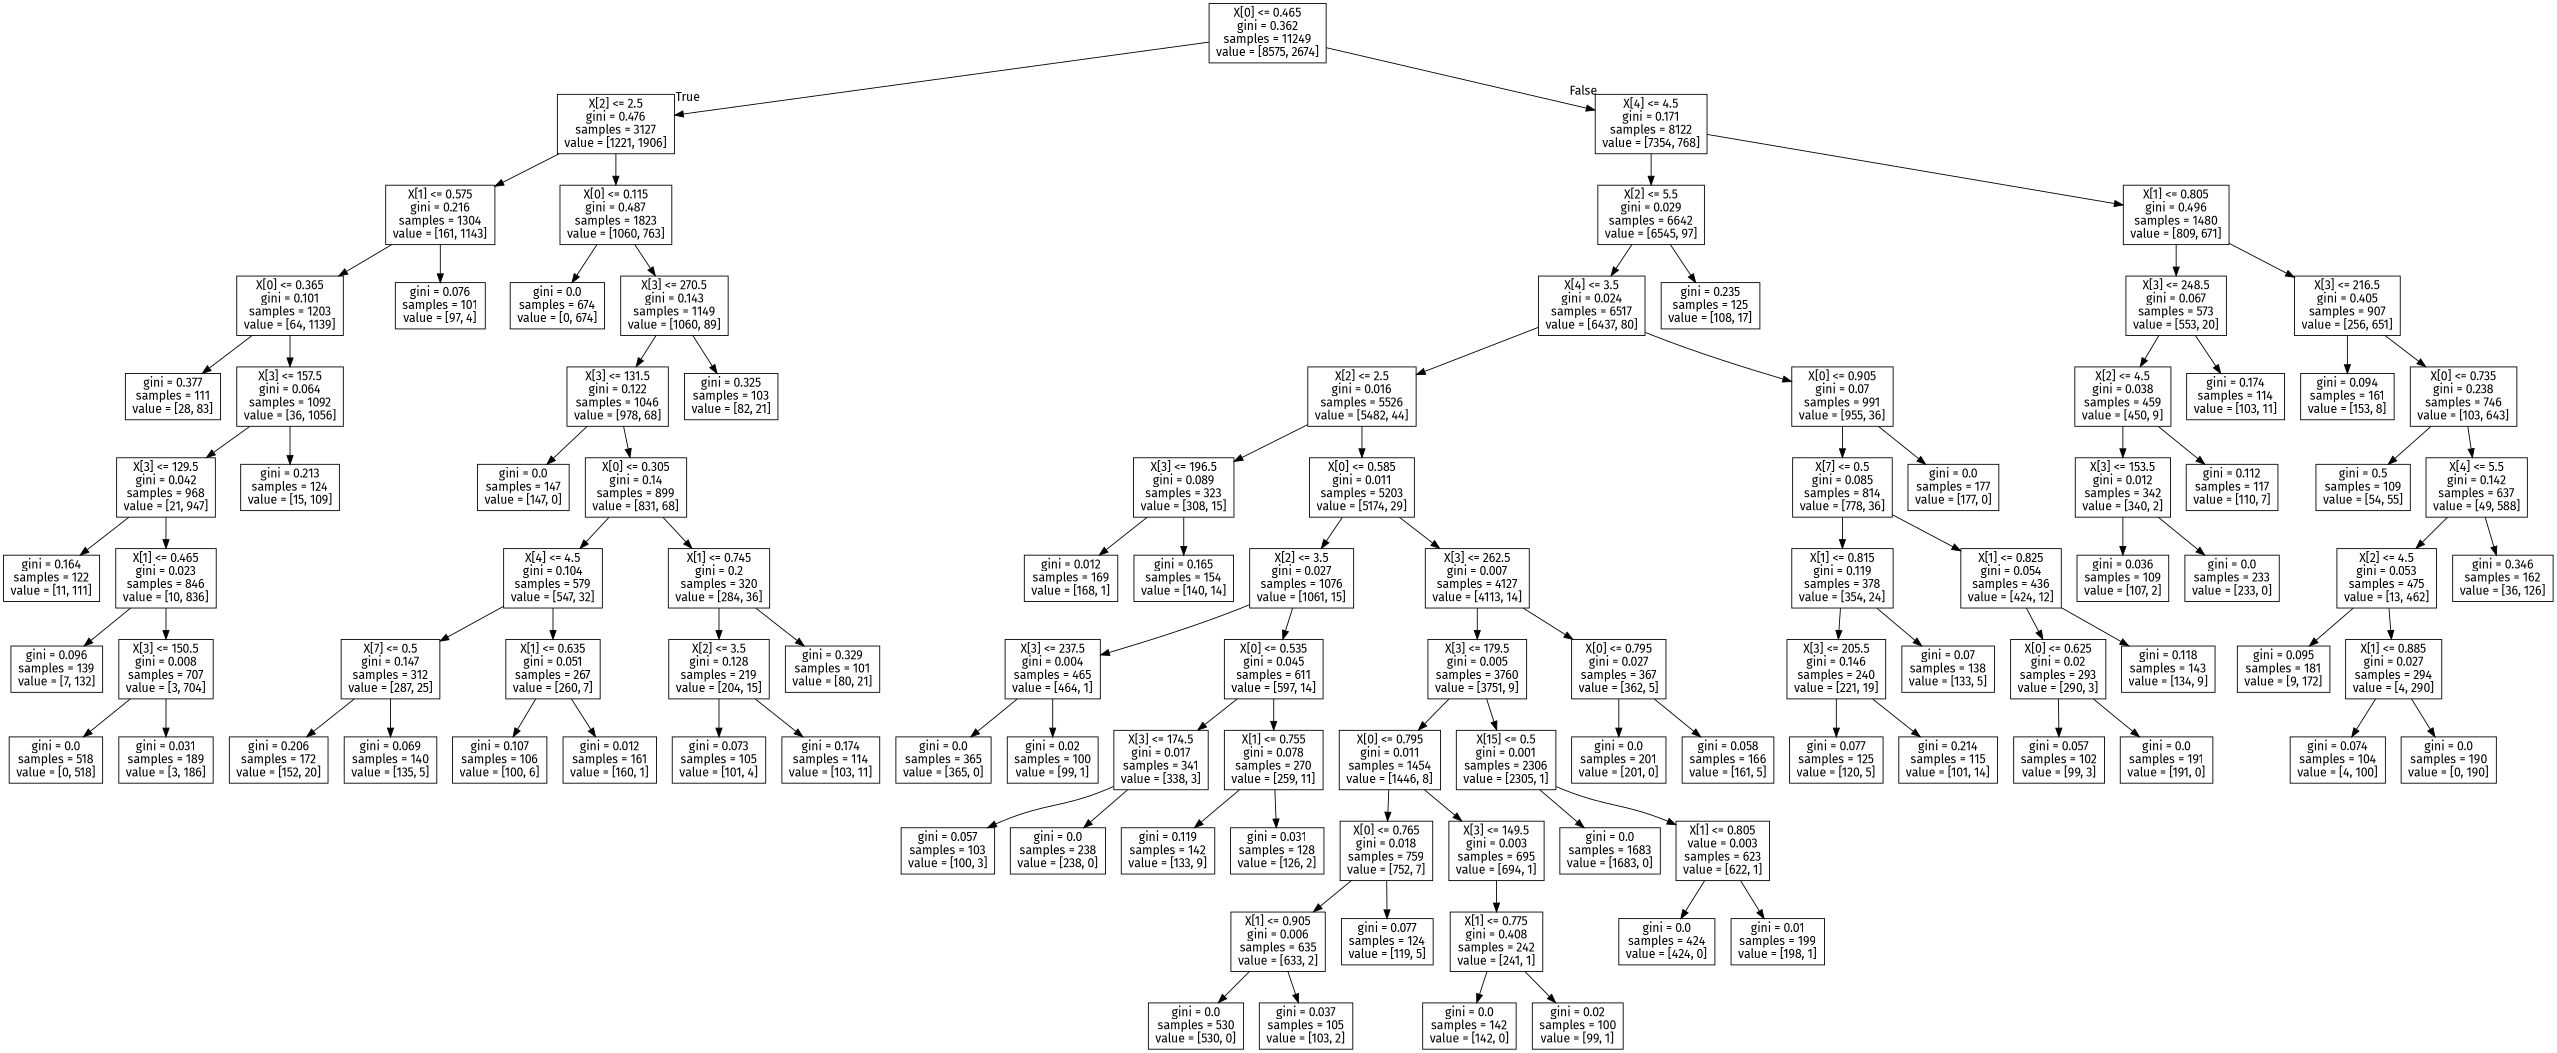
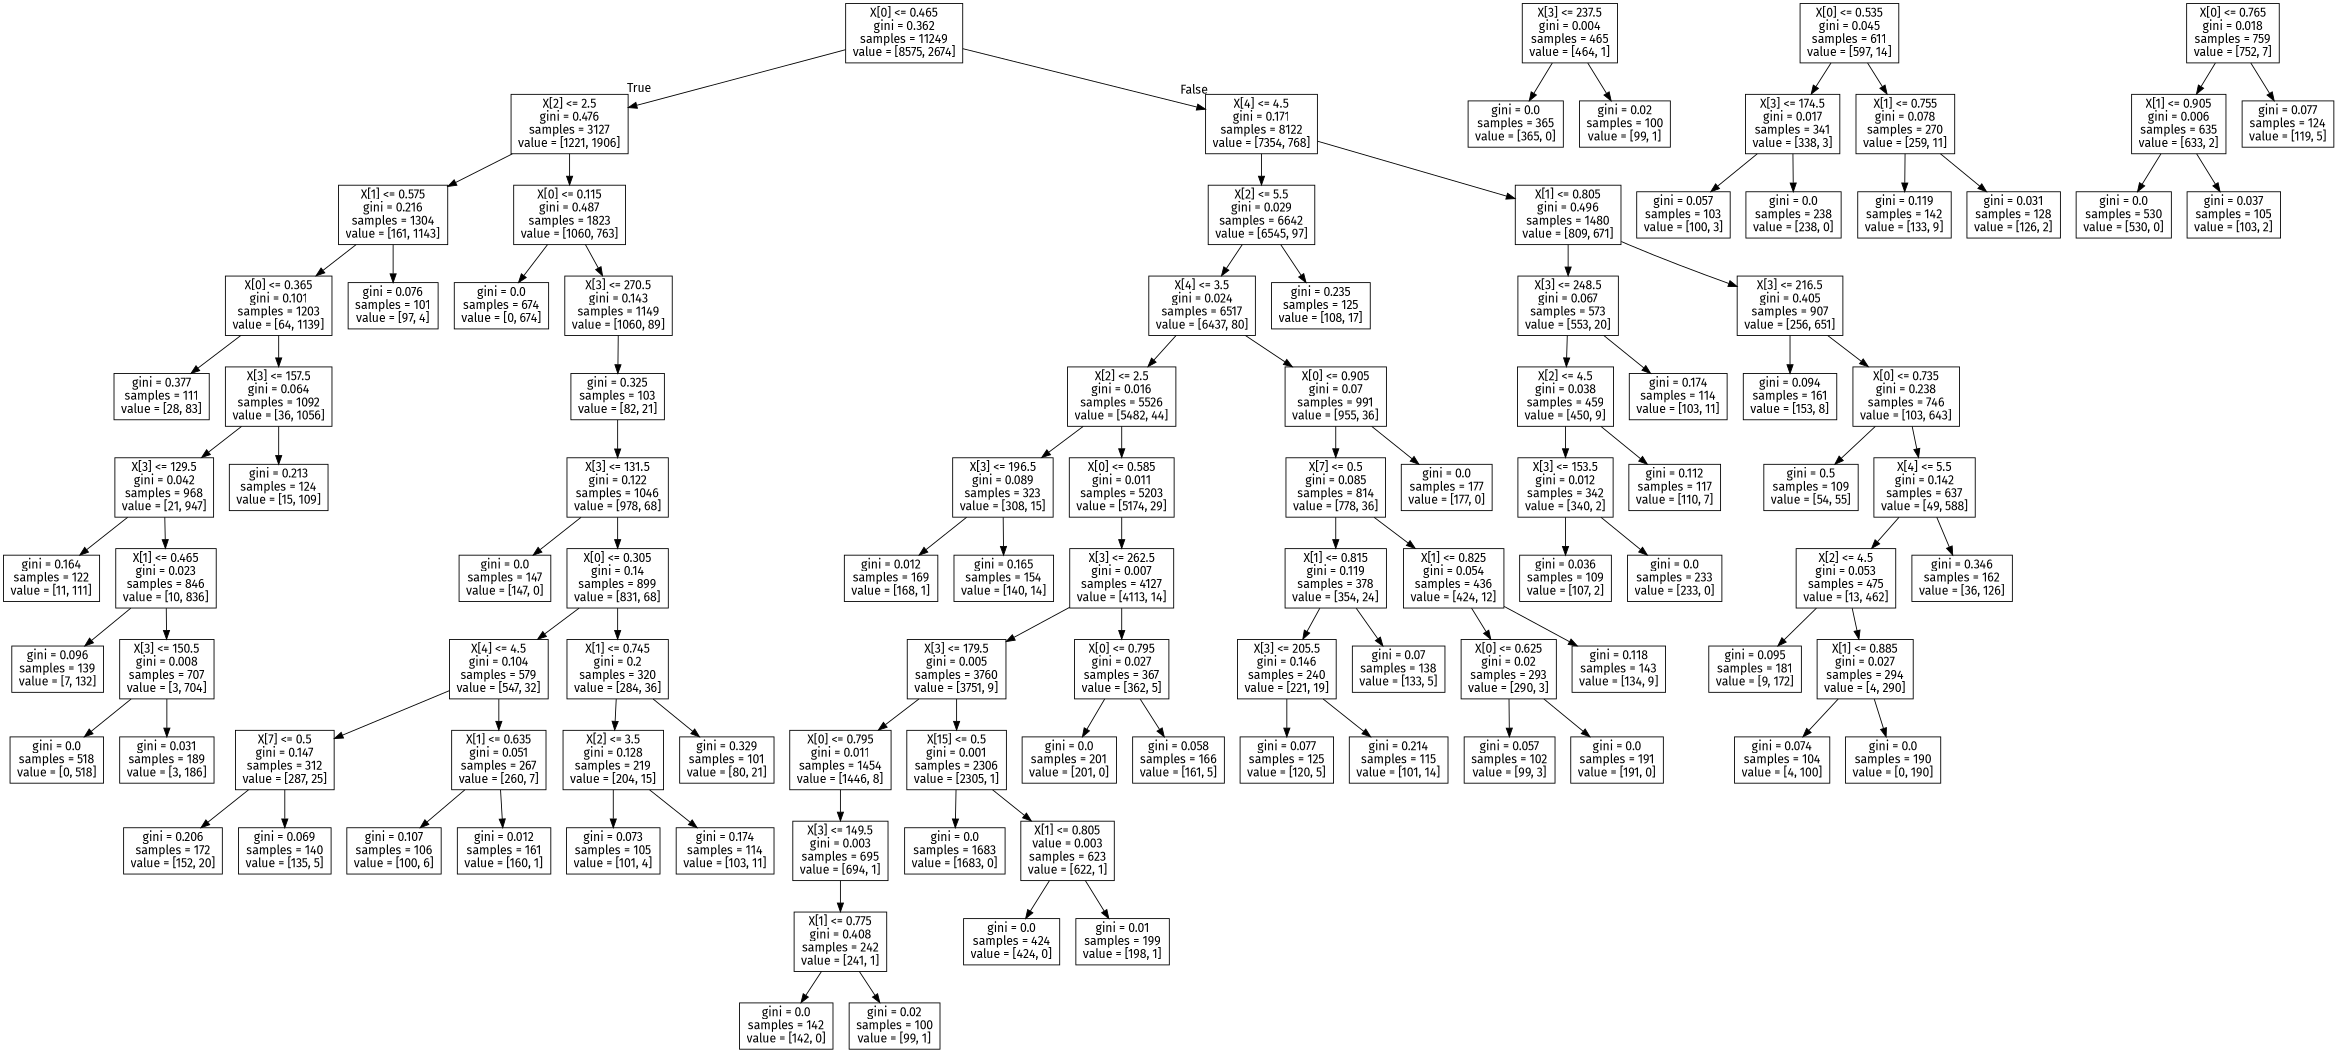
(648, 347) -> (618, 434)
(1302, 578) -> none
(1388, 801) -> none
